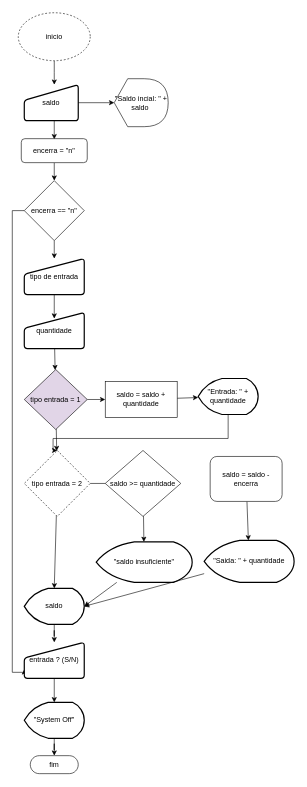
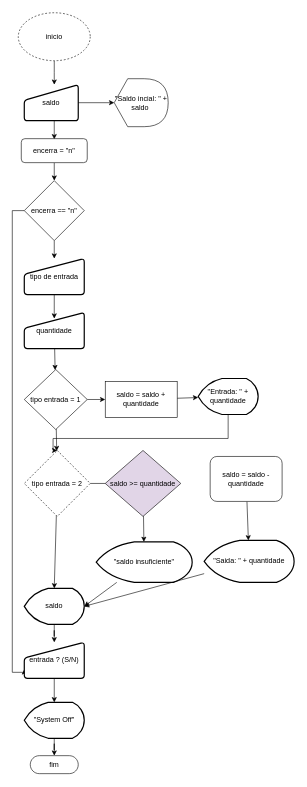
(56, 399) -> (56, 399)
(246, 479) -> (246, 479)
(143, 483) -> (143, 483)
